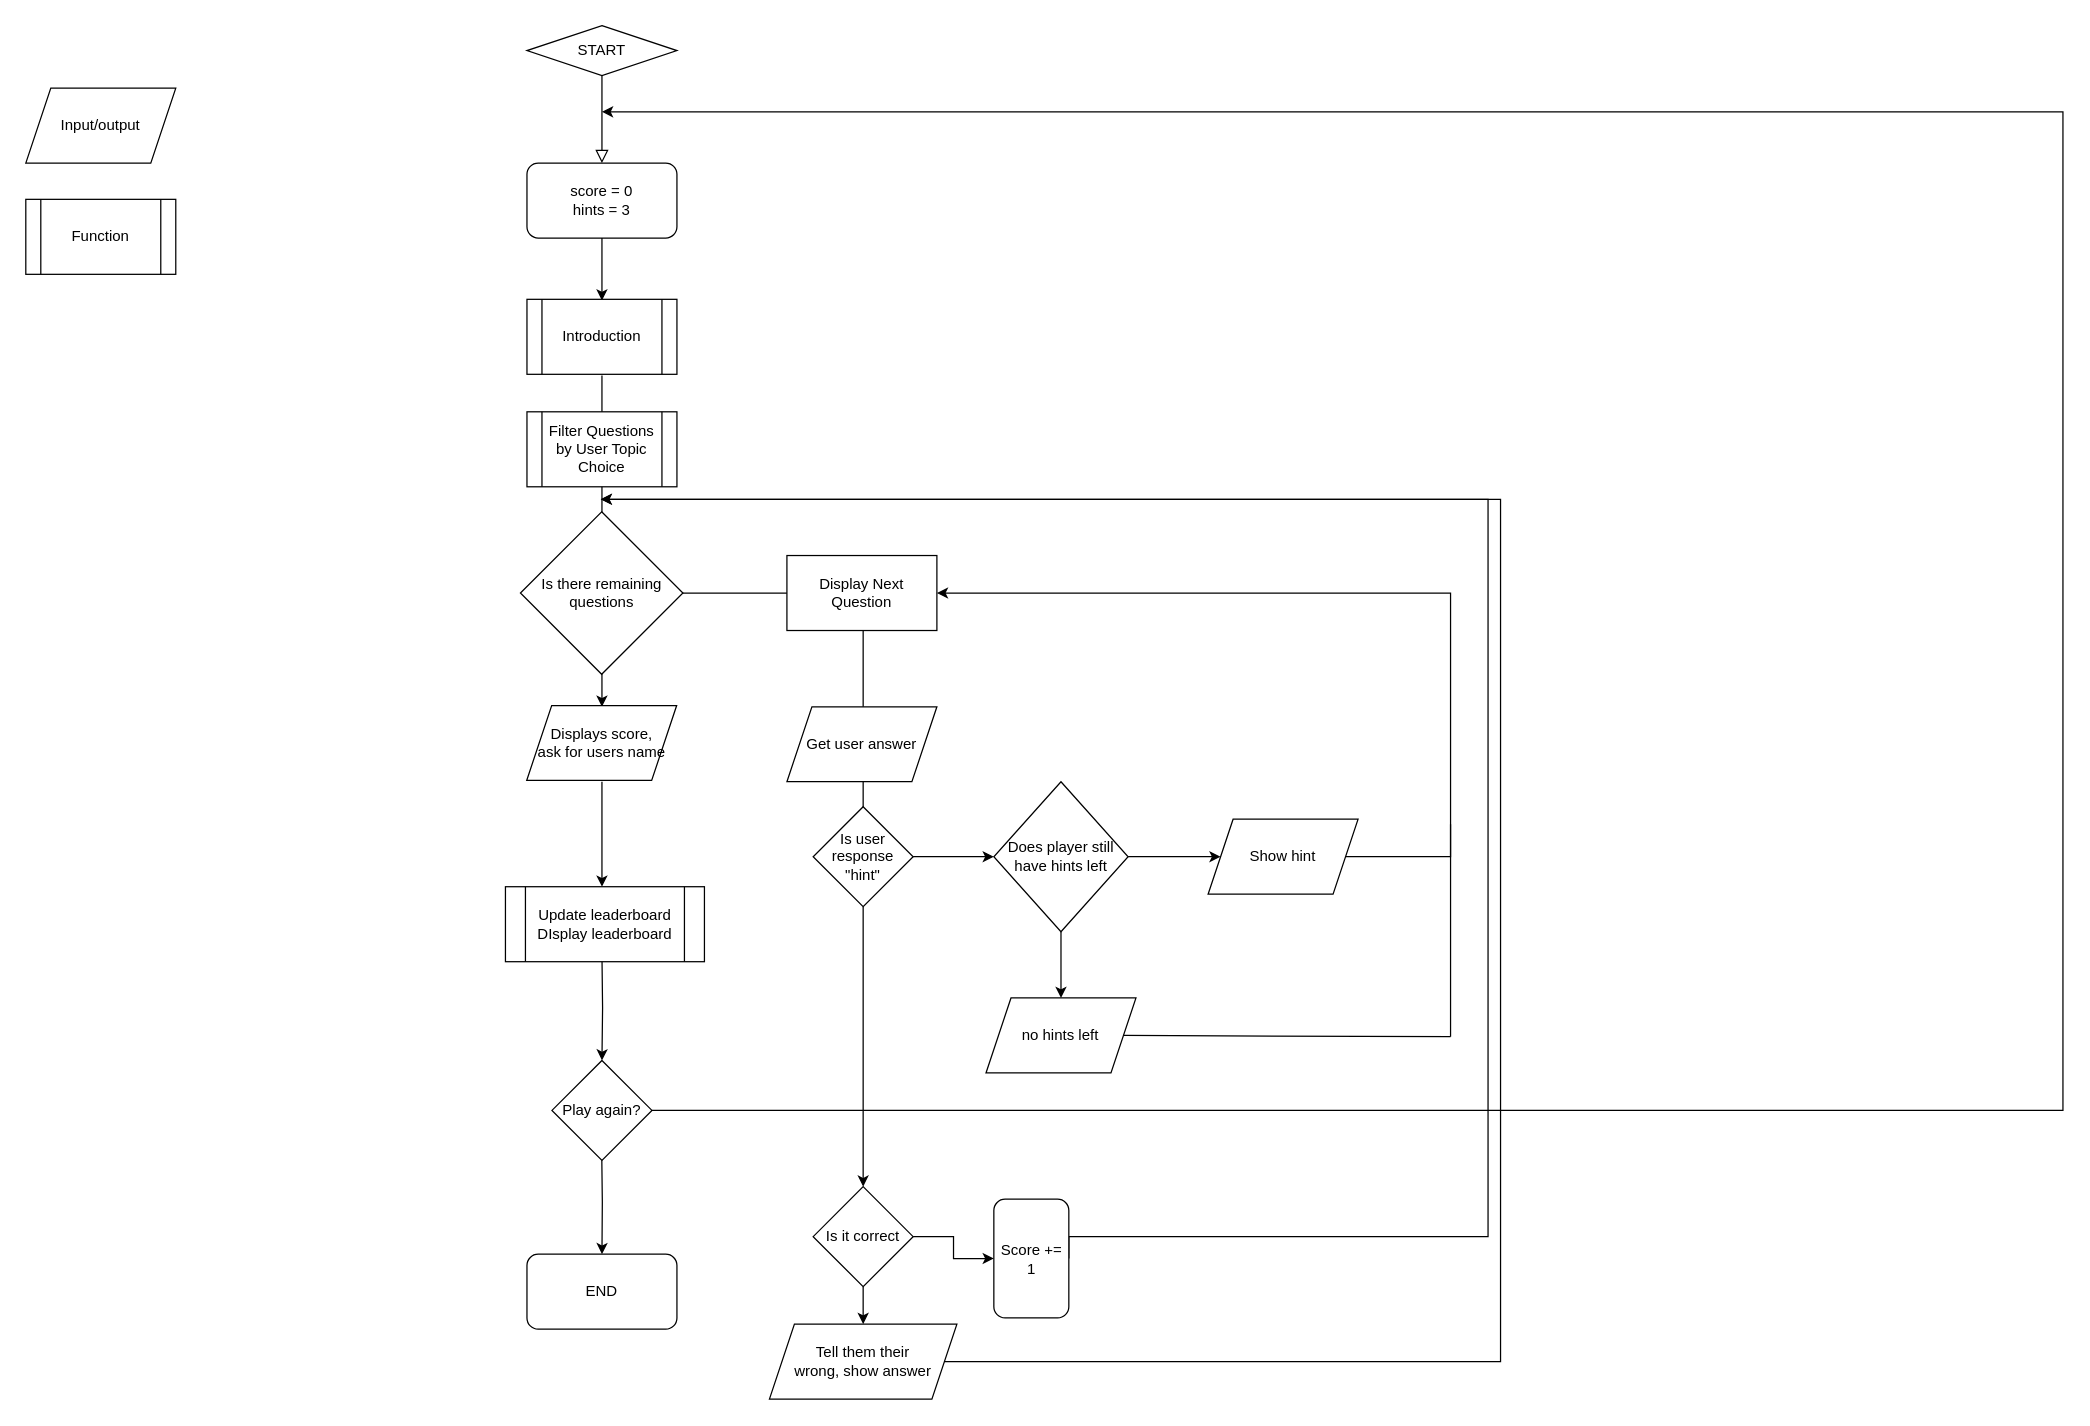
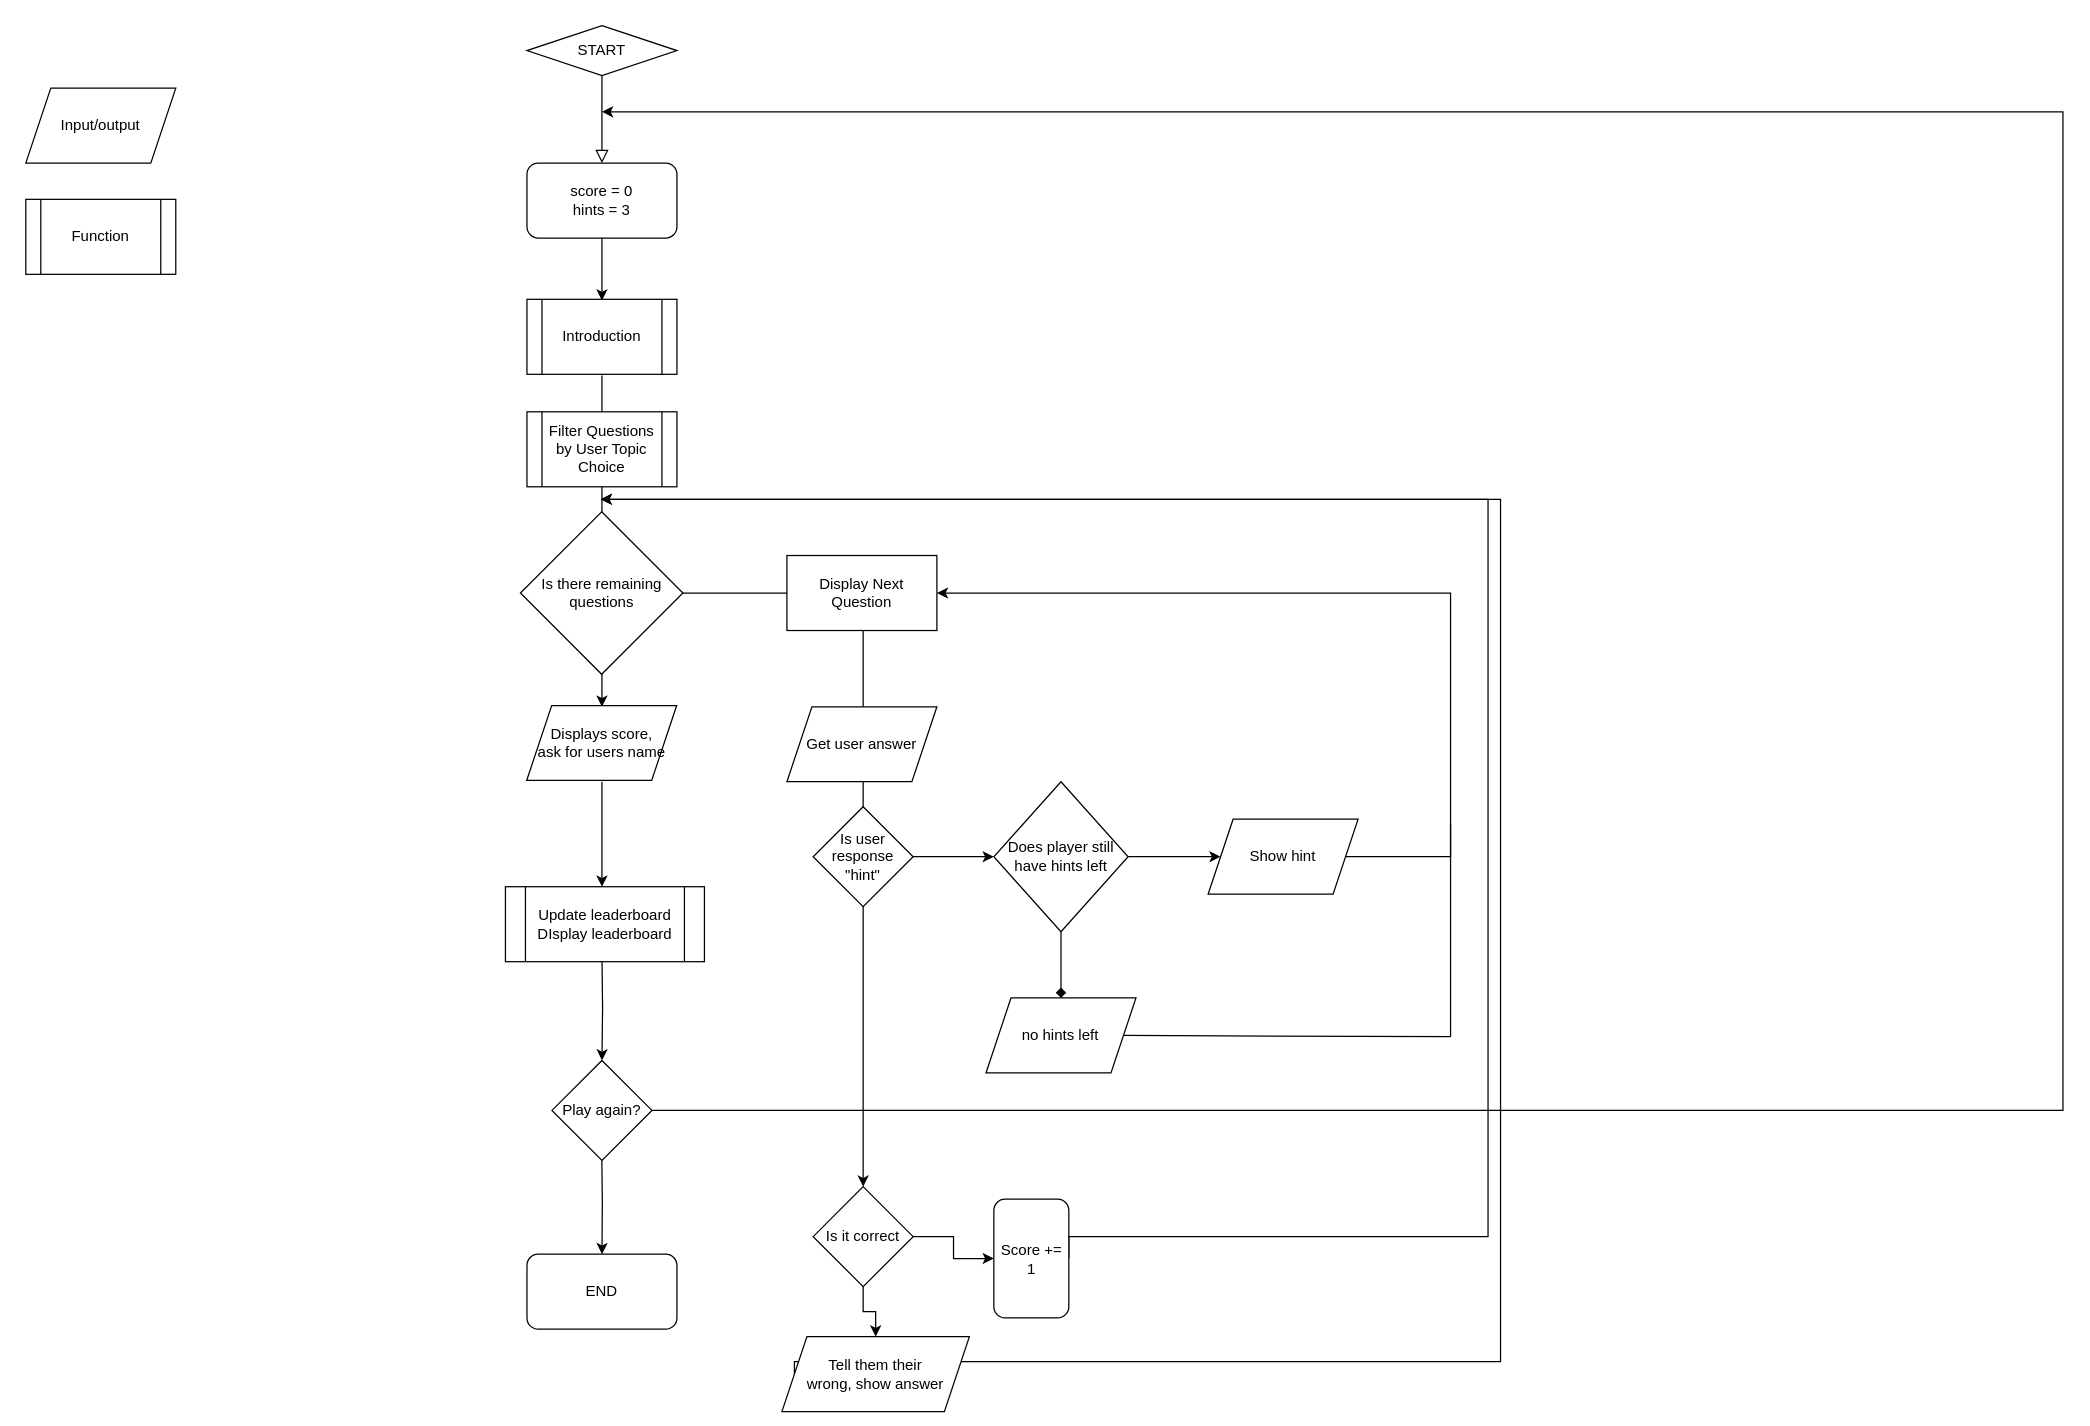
(1061, 988) -> (1061, 987)
(863, 1362) -> (876, 1374)
